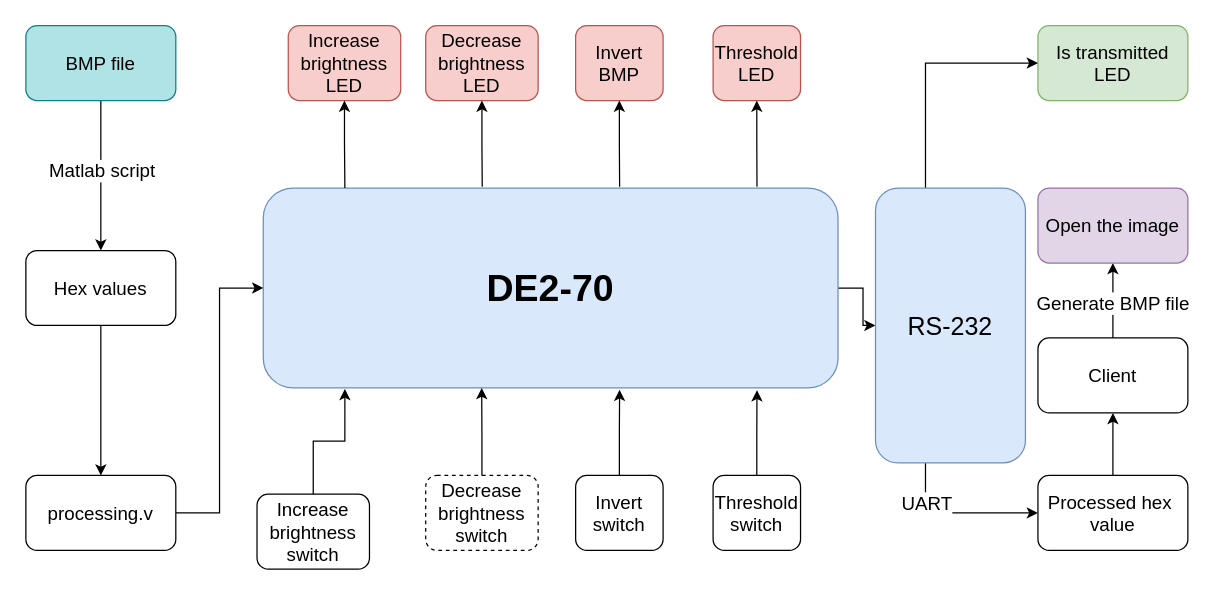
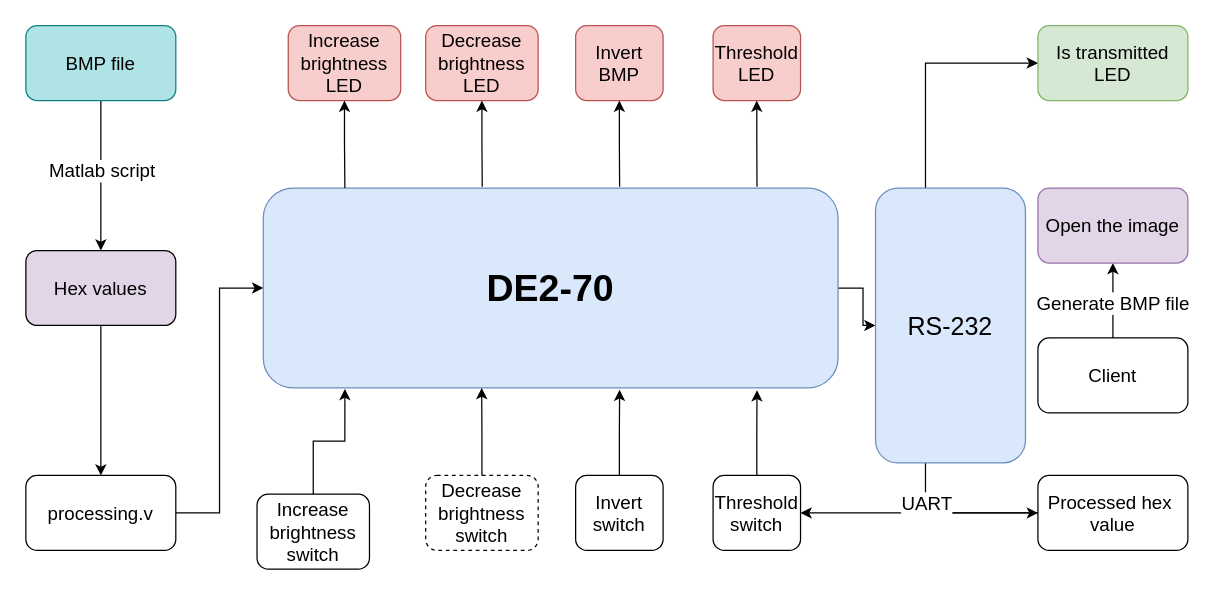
(101, 288) -> (101, 288)
(1113, 448) -> (856, 513)
